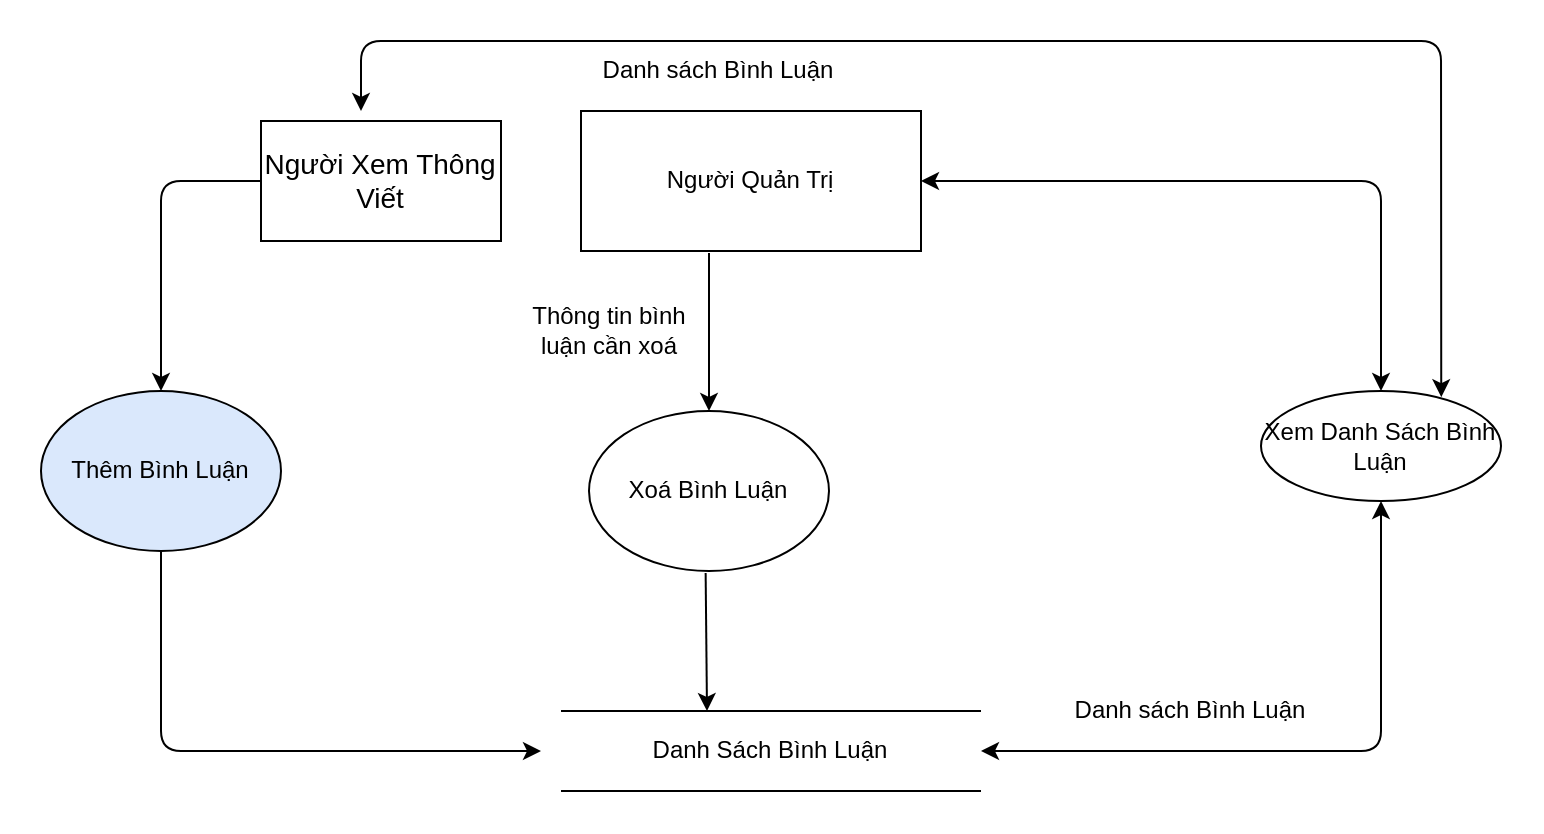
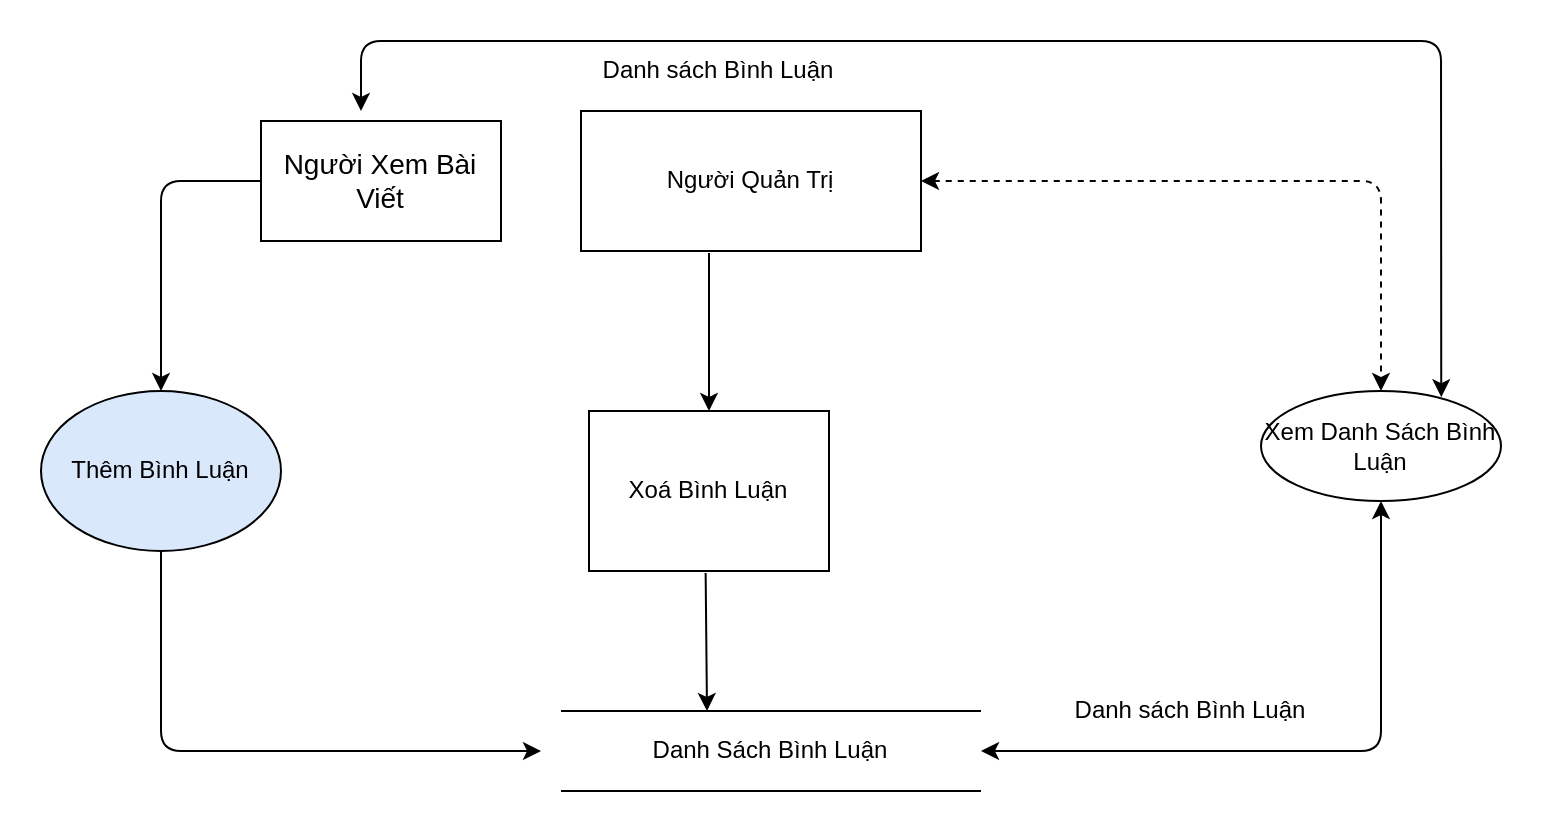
(381, 181) -> (381, 181)
(1251, 181) -> (1251, 181)
(610, 331) -> none
(709, 491) -> (709, 491)
